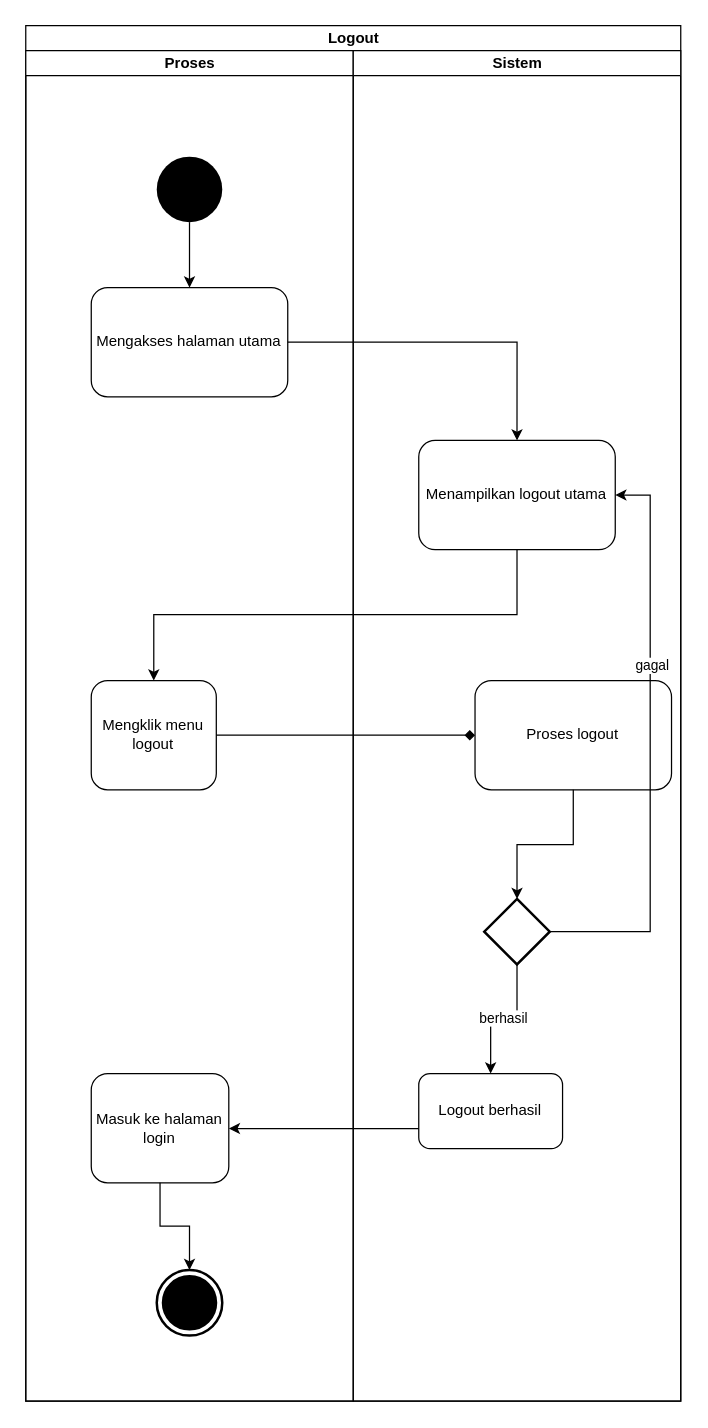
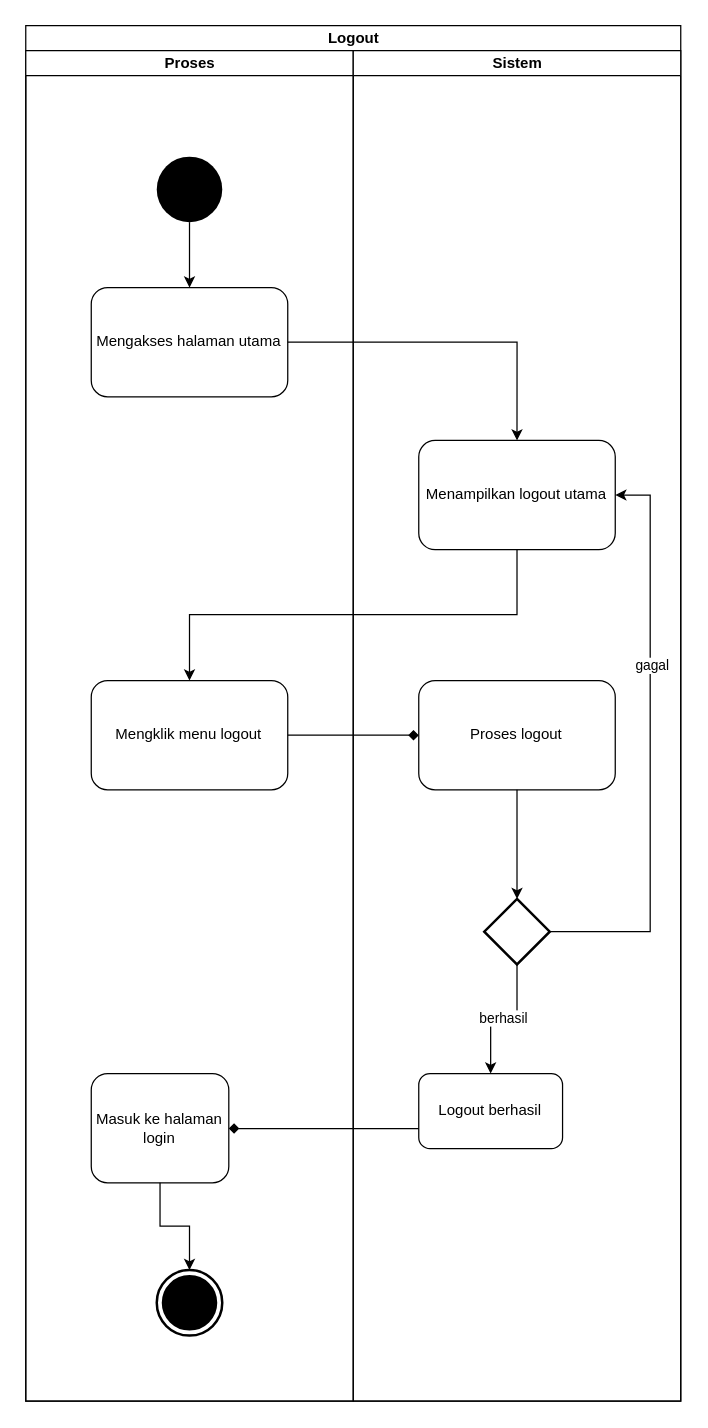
(154, 735) -> (189, 735)
(573, 735) -> (517, 735)
(239, 1128) -> (239, 1128)
